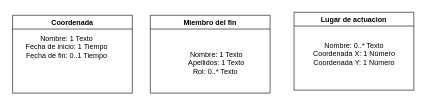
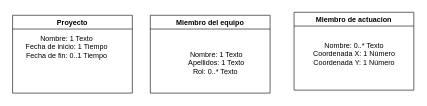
(354, 20) -> (354, 20)
(72, 23) -> (72, 23)
(210, 23) -> (210, 23)
